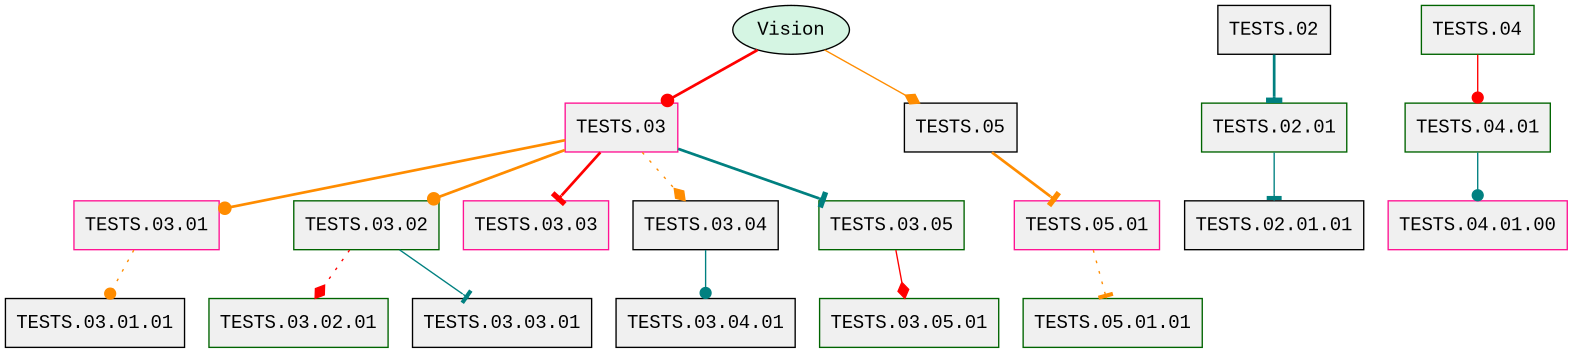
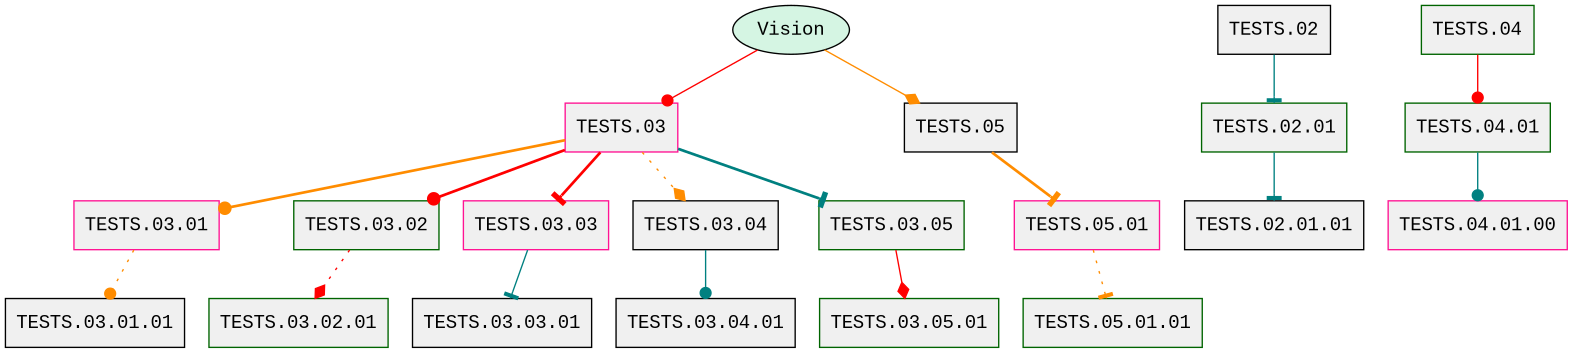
(715, 74) -> (715, 74)
(1274, 75) -> (1274, 75)
(502, 173) -> (502, 173)
(431, 272) -> (520, 271)
